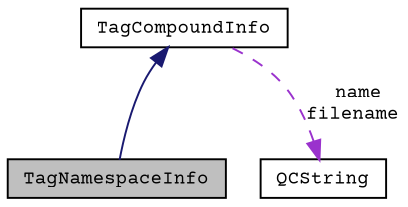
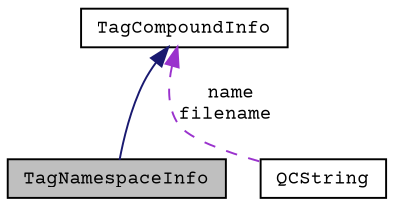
(282, 84) -> (190, 134)
